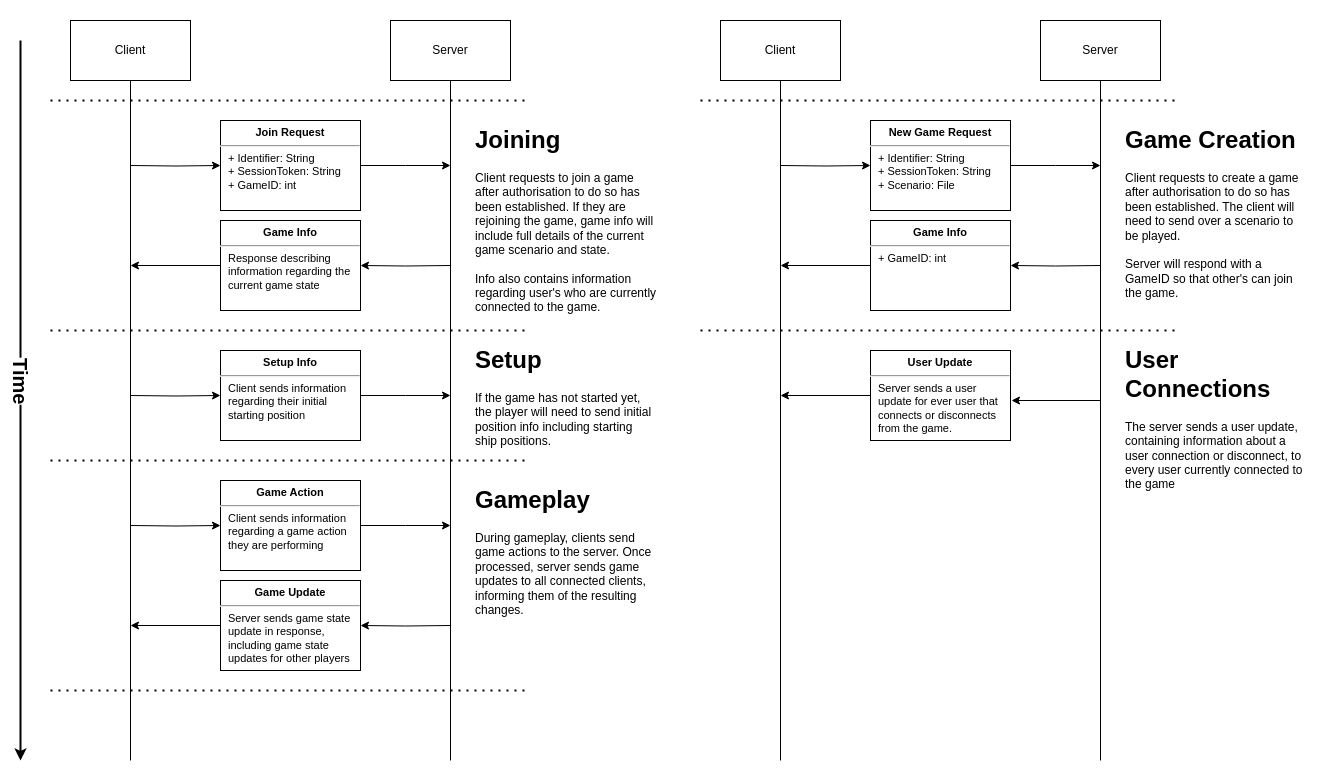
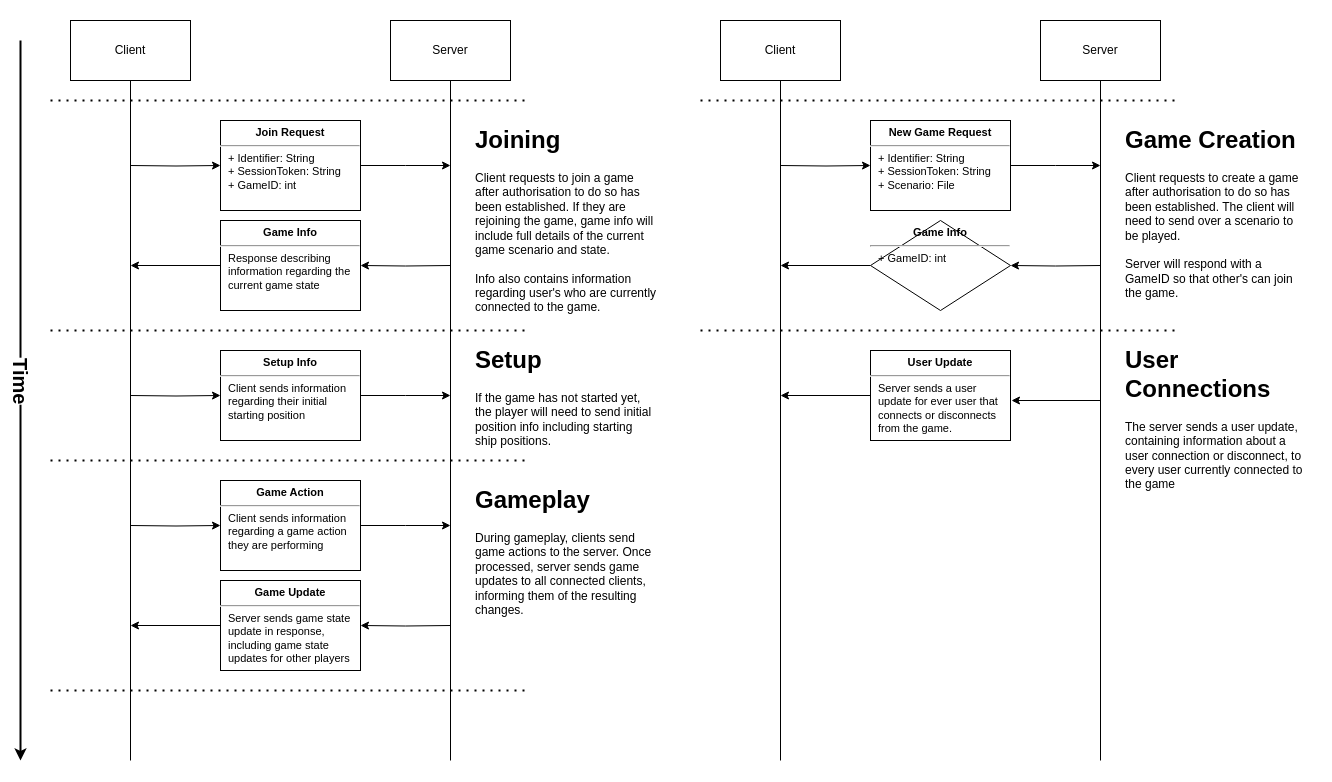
(941, 266) -> (941, 266)
